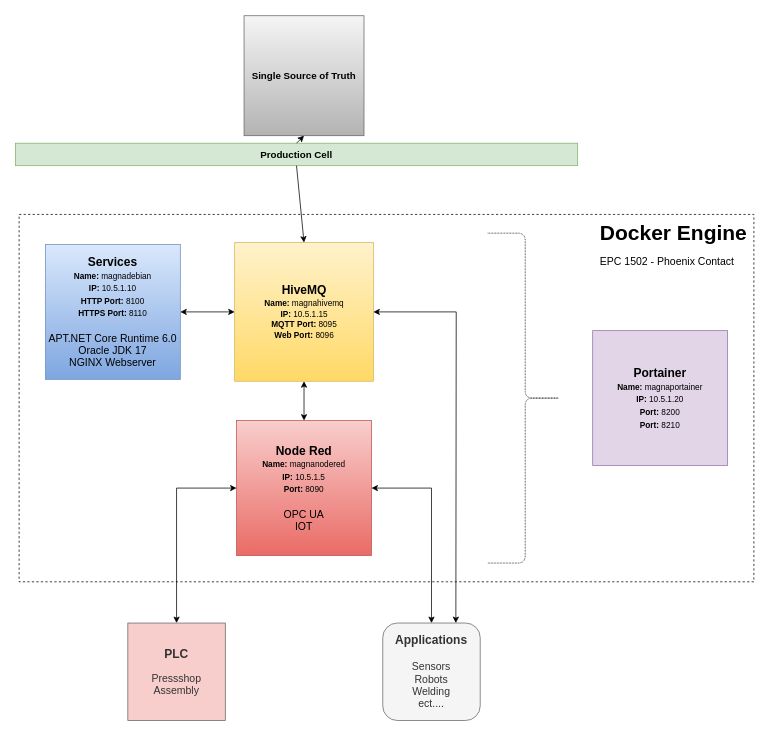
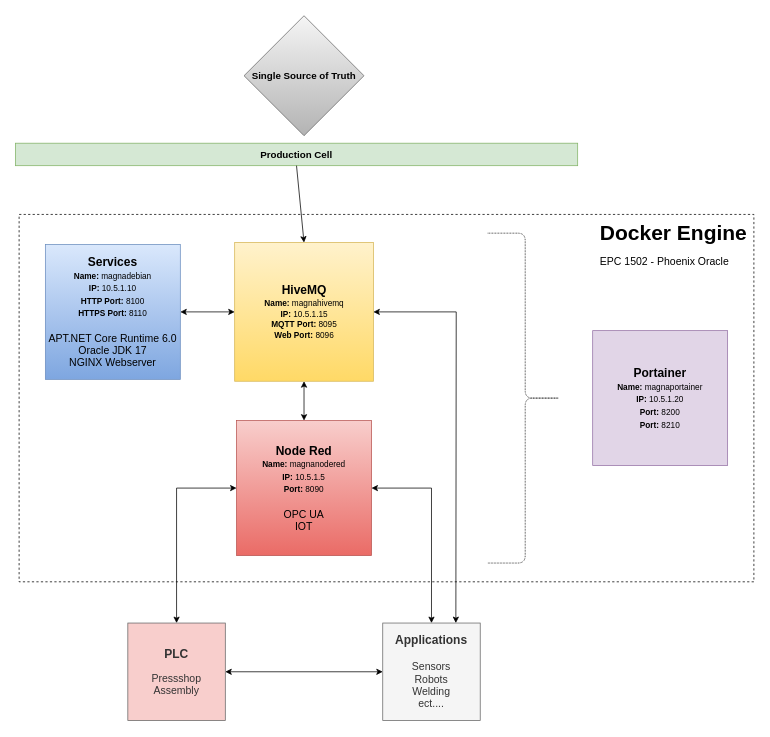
(304, 75) -> (304, 75)
(298, 141) -> none
(671, 219) -> (667, 219)
none -> (304, 672)
(432, 672) -> (432, 672)
